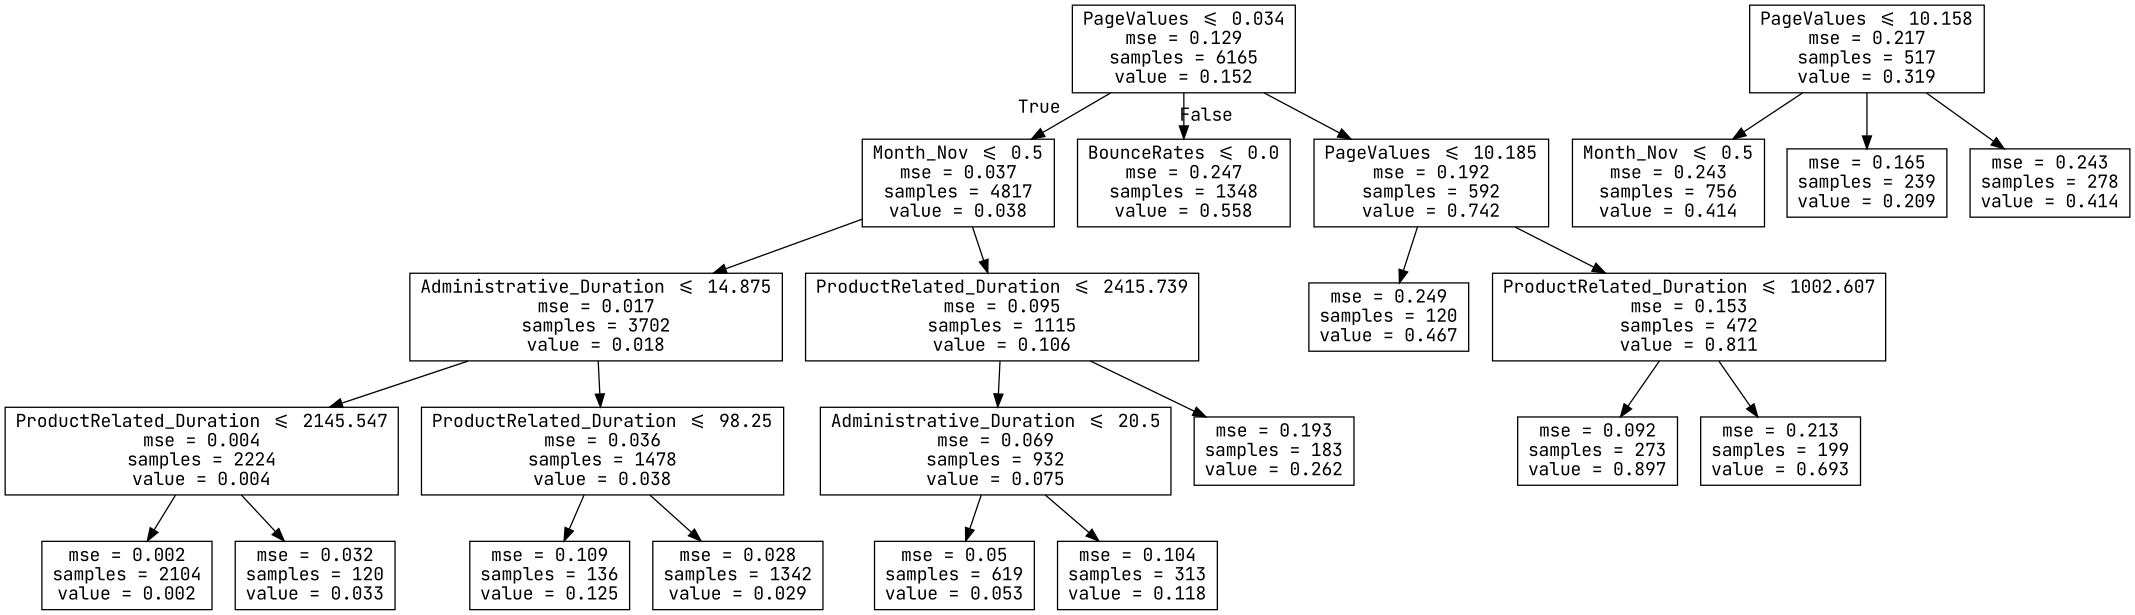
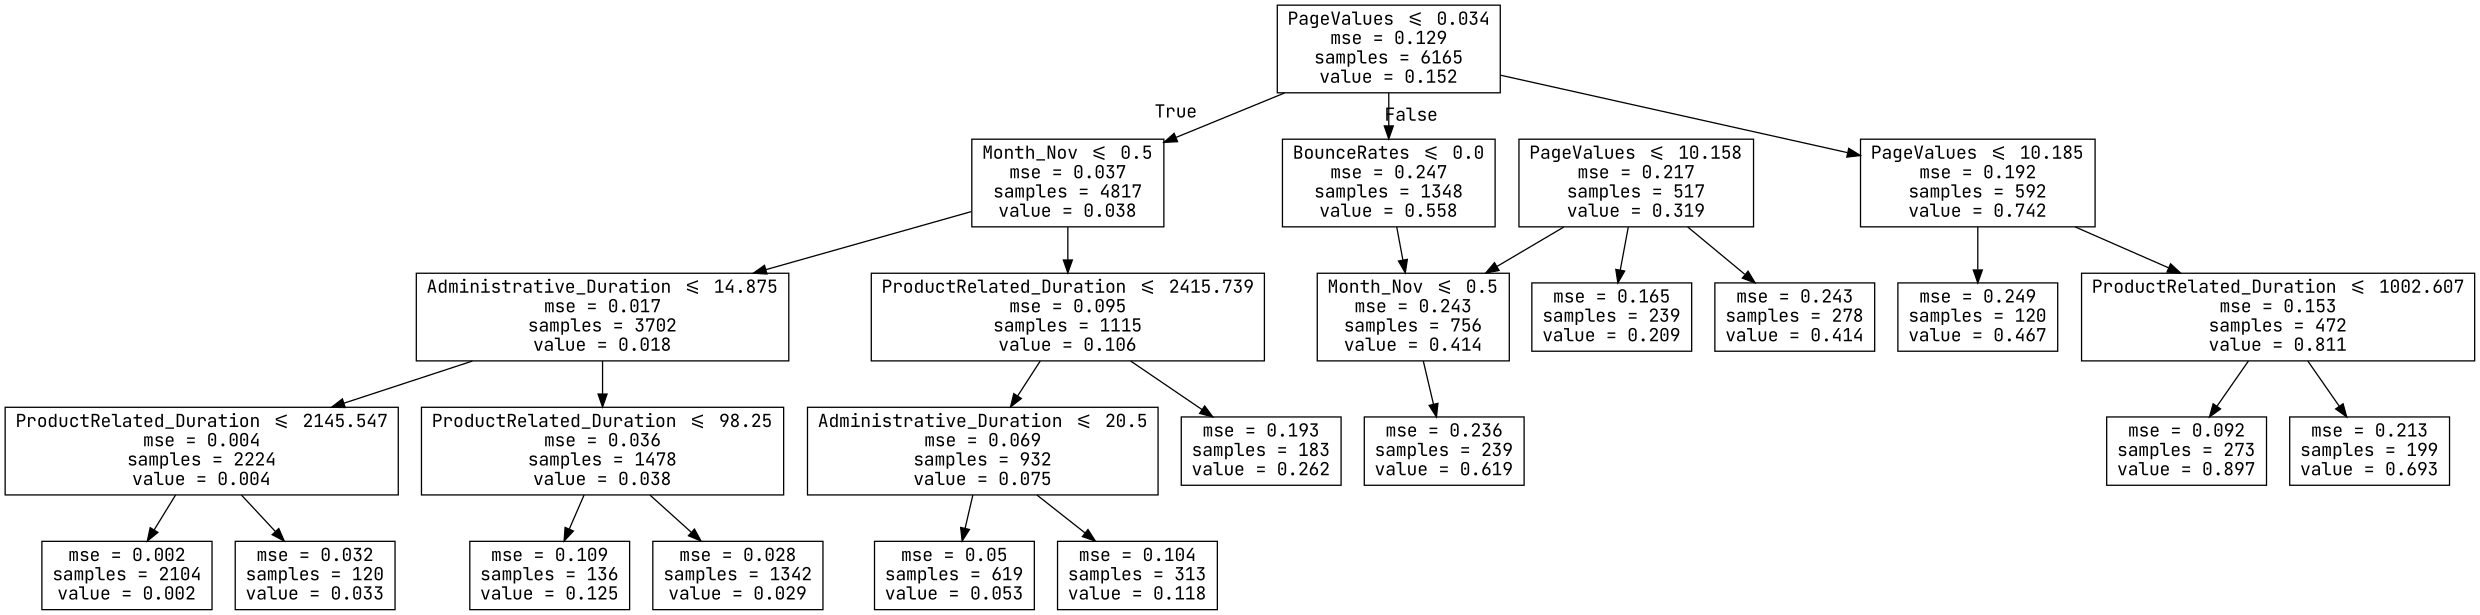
none -> (1400, 244)
none -> (1444, 451)
